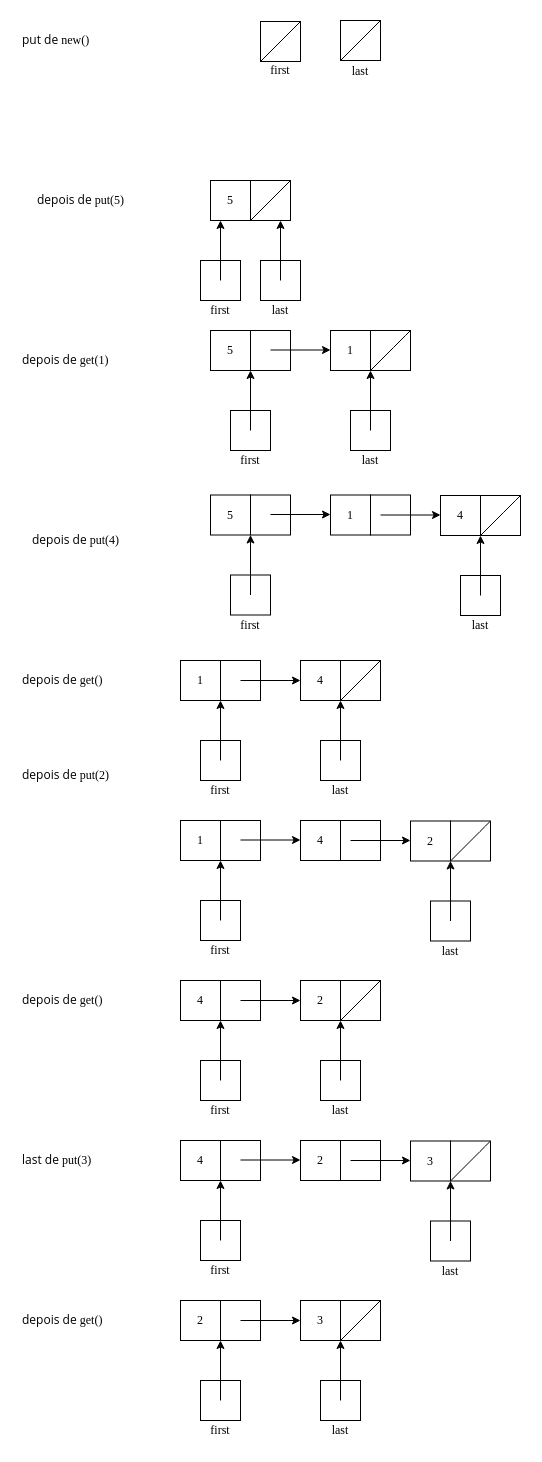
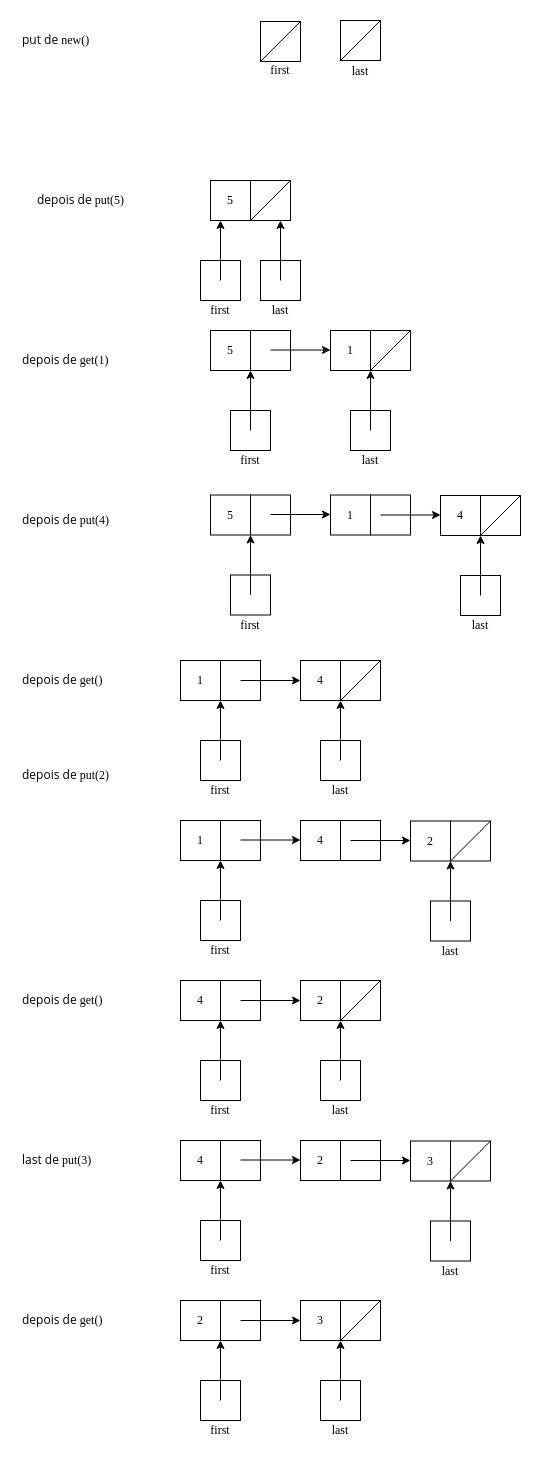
(111, 541) -> (101, 521)
